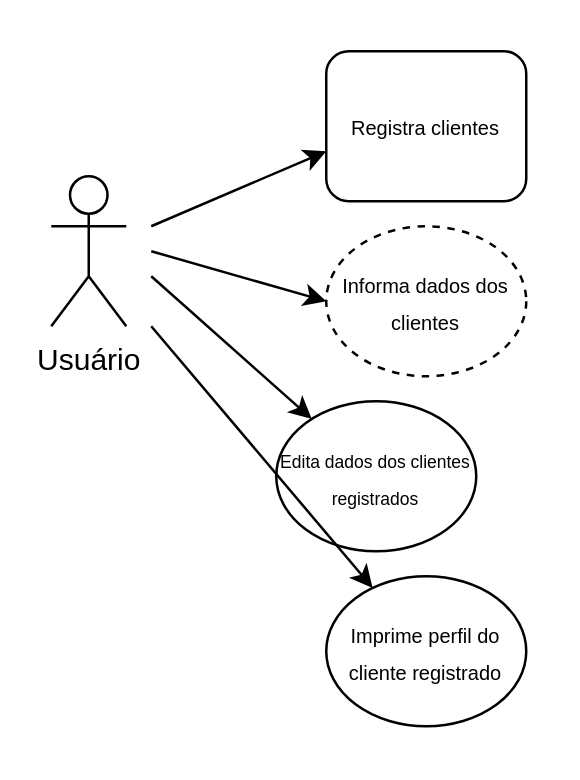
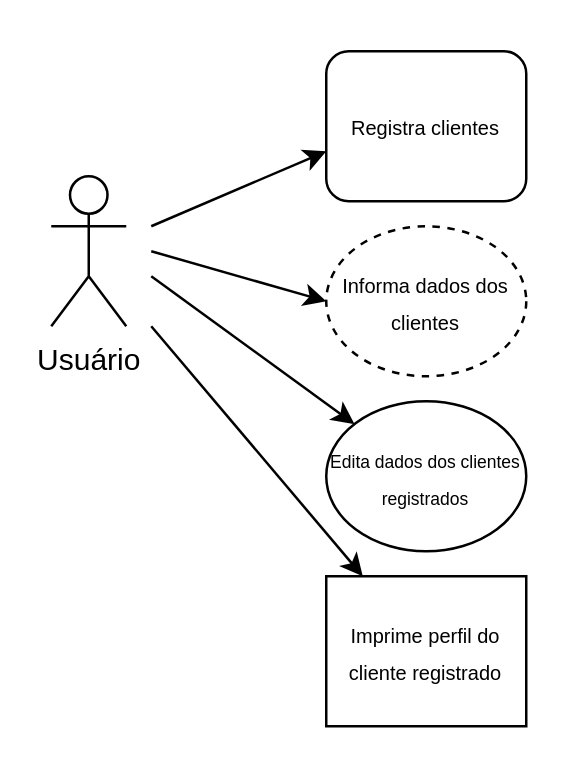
(376, 476) -> (426, 476)
(426, 651) -> (426, 651)
